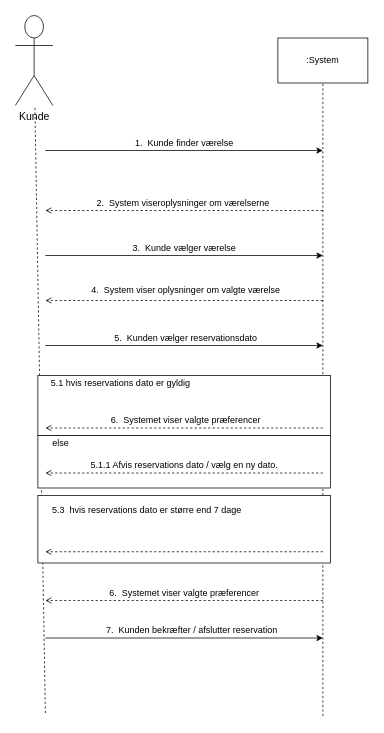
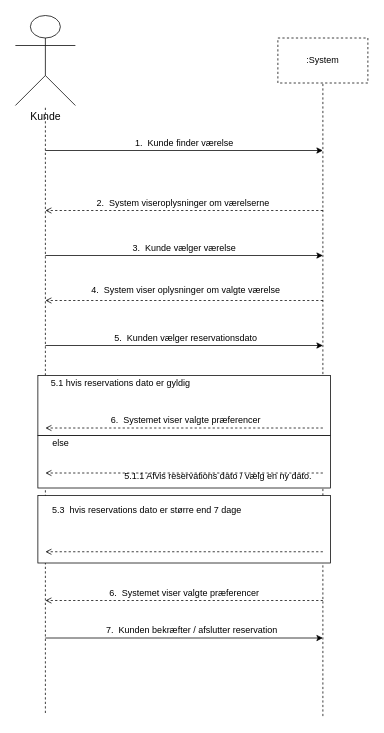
(34, 60) -> (45, 60)
(323, 60) -> (323, 60)
(184, 465) -> (218, 477)
